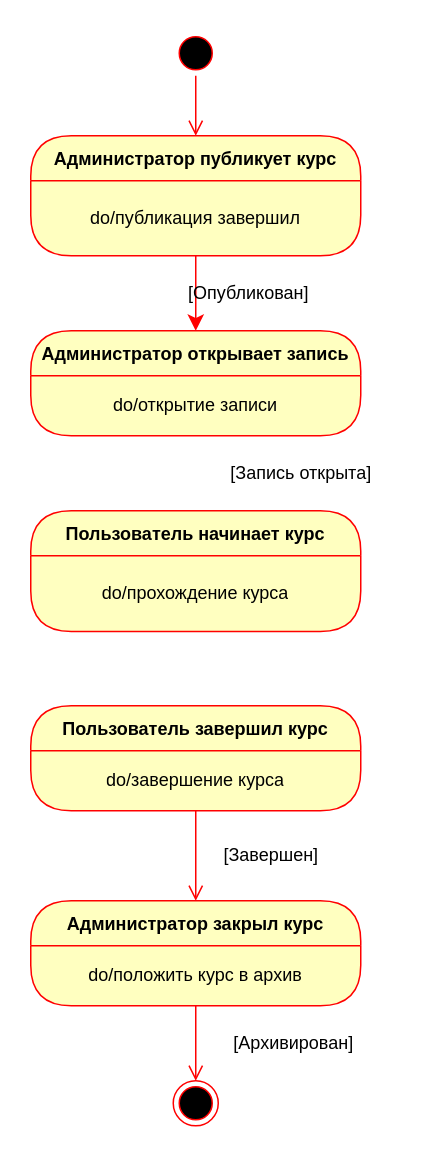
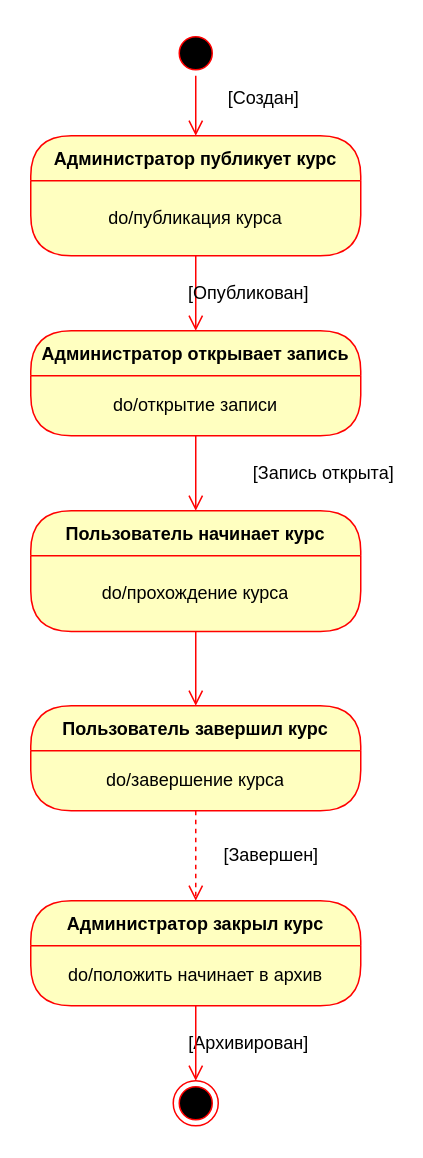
none -> (263, 98)
(196, 218) -> (196, 218)
(196, 317) -> (196, 320)
none -> (196, 471)
(301, 473) -> (323, 473)
none -> (196, 667)
(196, 855) -> (196, 855)
(196, 976) -> (196, 976)
(293, 1043) -> (248, 1043)
